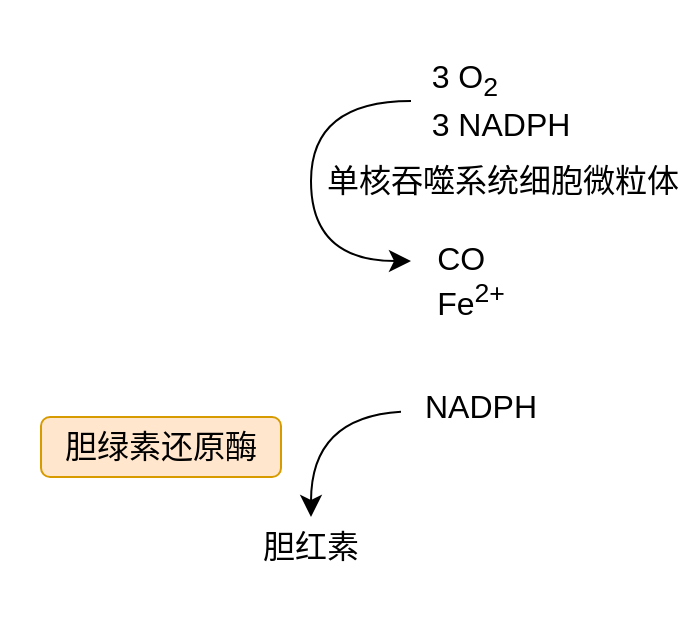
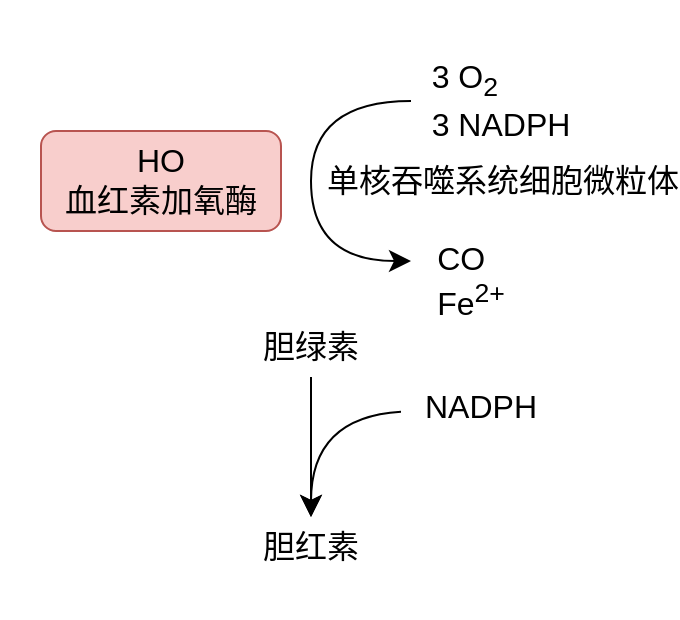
none -> (161, 181)
none -> (311, 347)
none -> (311, 425)
(161, 447) -> none
